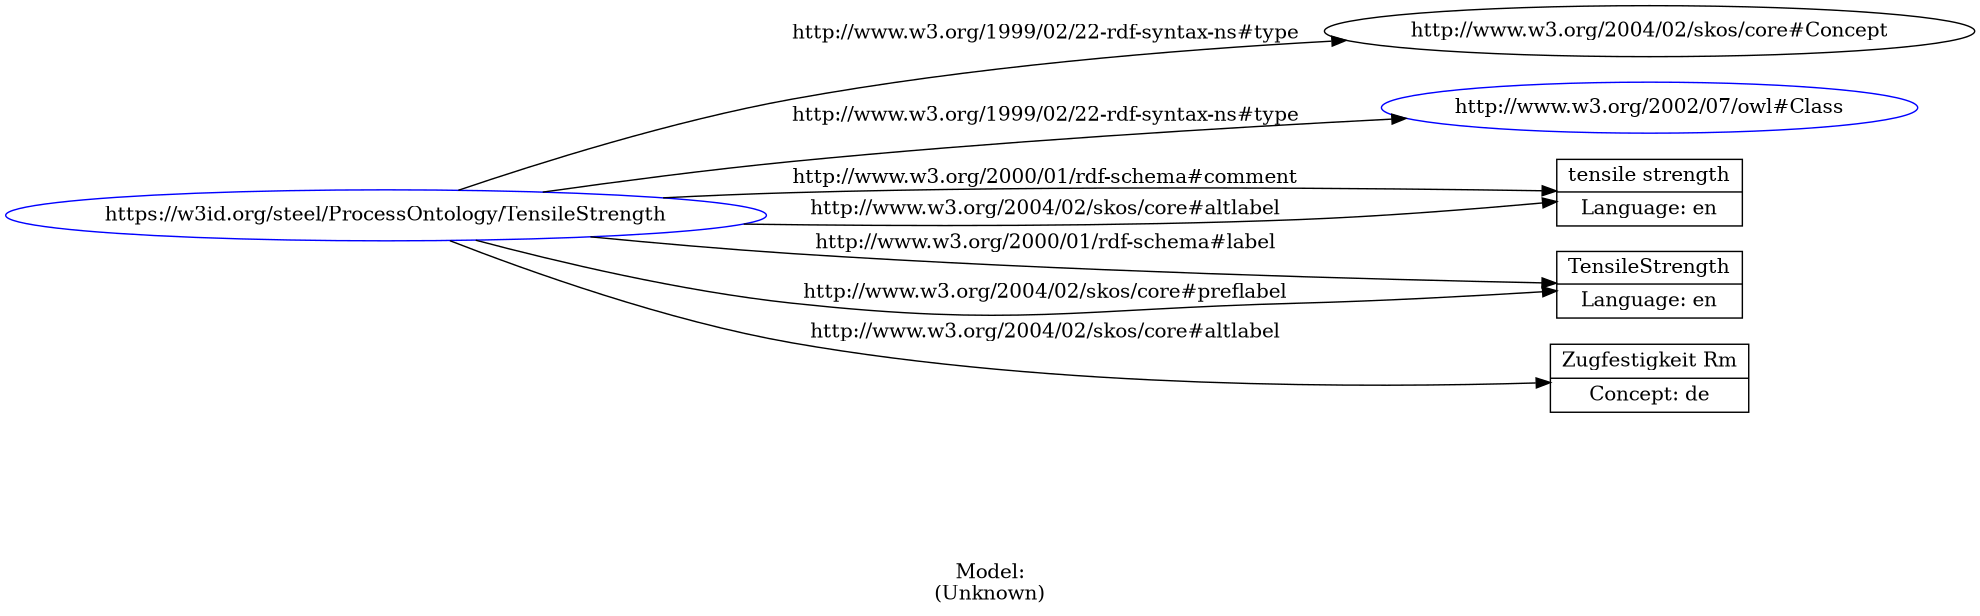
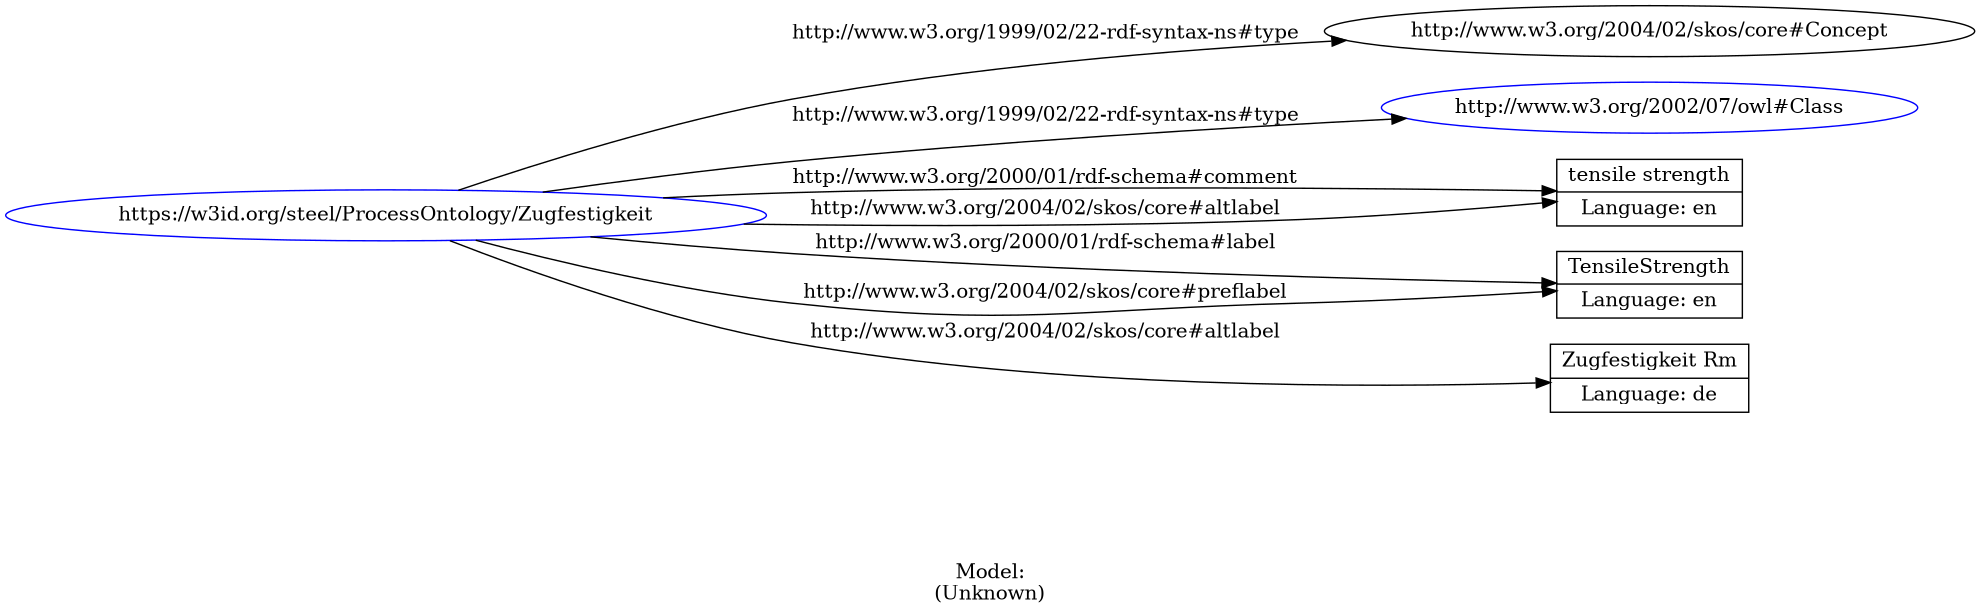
(386, 215) -> (386, 215)
(1650, 395) -> (1650, 395)
